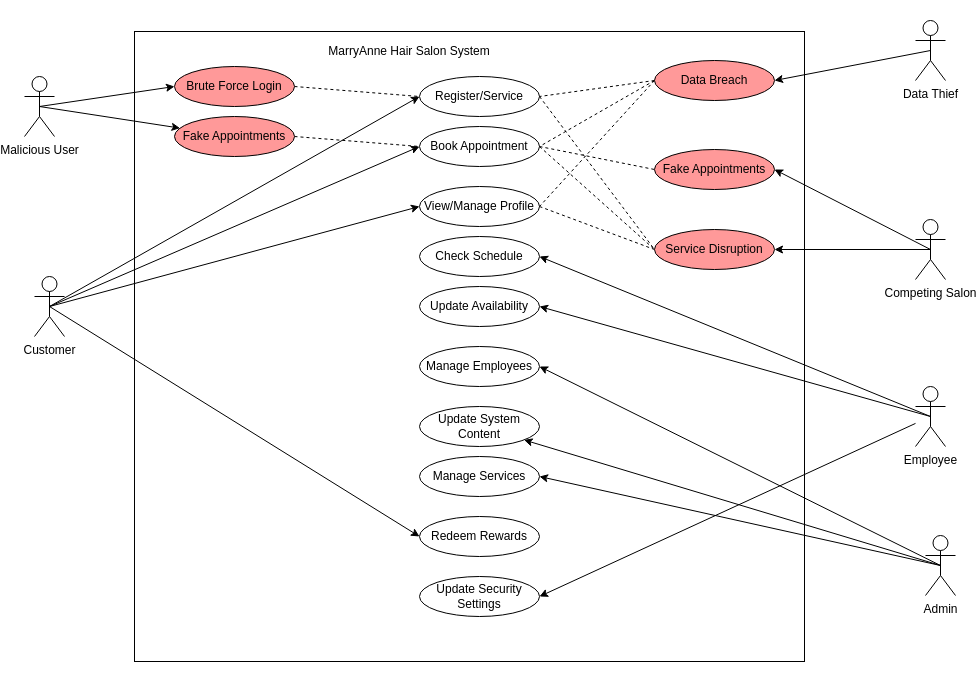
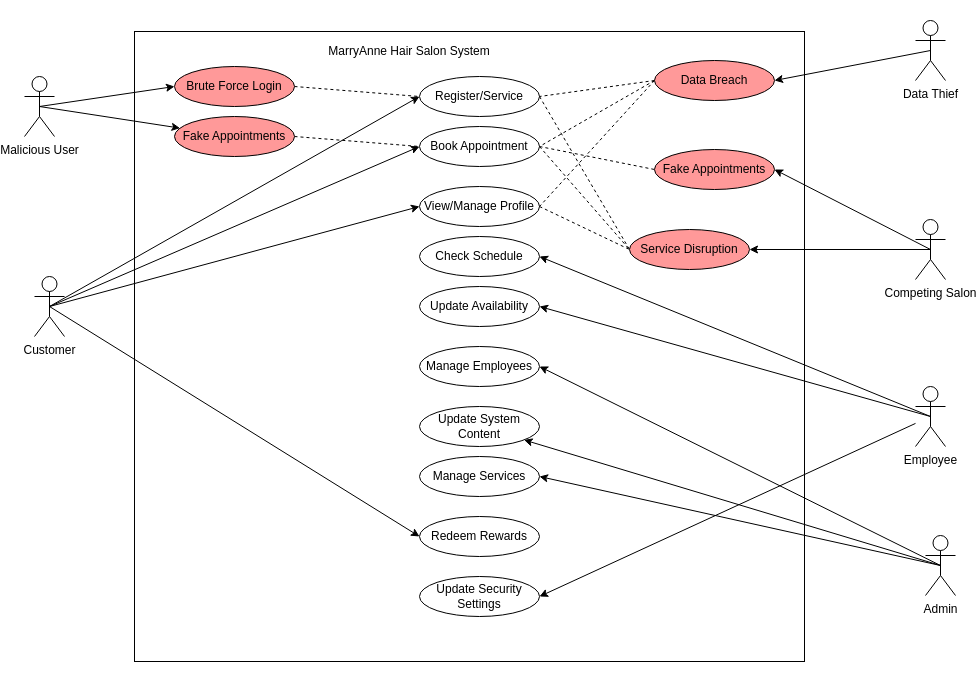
(715, 250) -> (690, 250)
